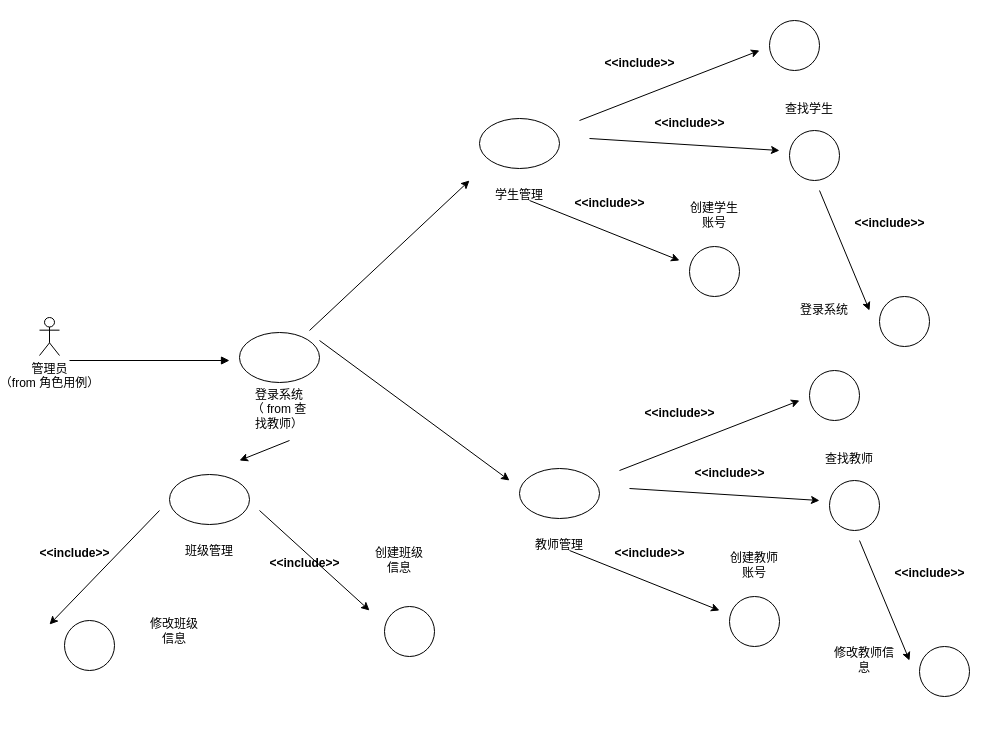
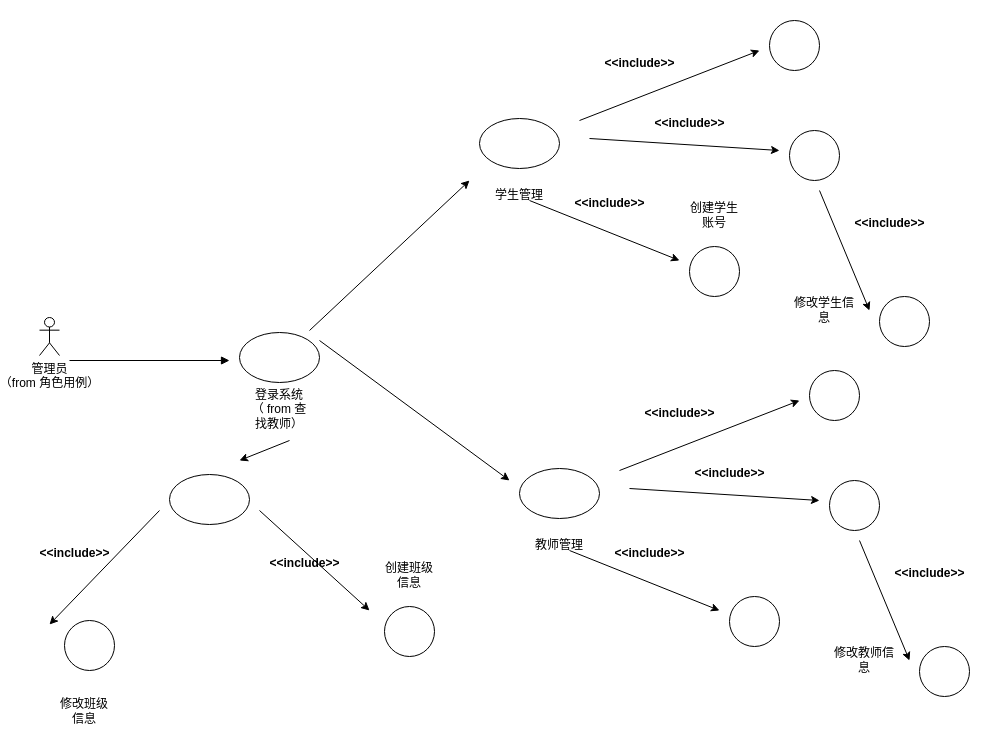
(810, 110) -> none
(825, 311) -> (825, 311)
(850, 460) -> none
(210, 552) -> none
(400, 561) -> (410, 576)
(755, 566) -> none
(175, 632) -> (85, 712)
